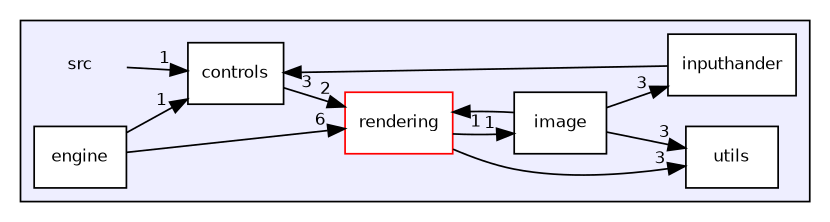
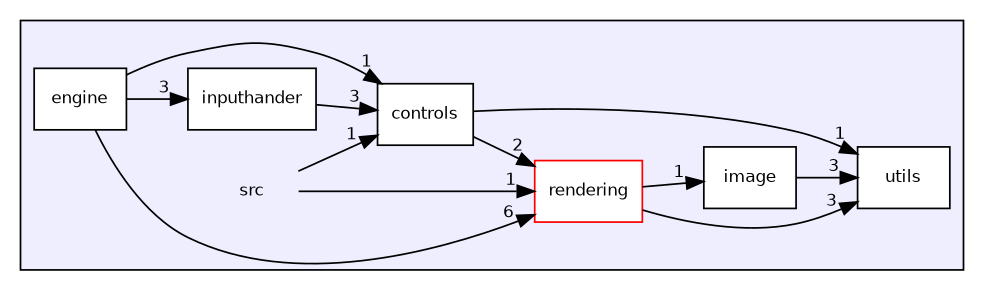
(629, 100) -> (148, 99)
(492, 112) -> (408, 191)
none -> (659, 112)
